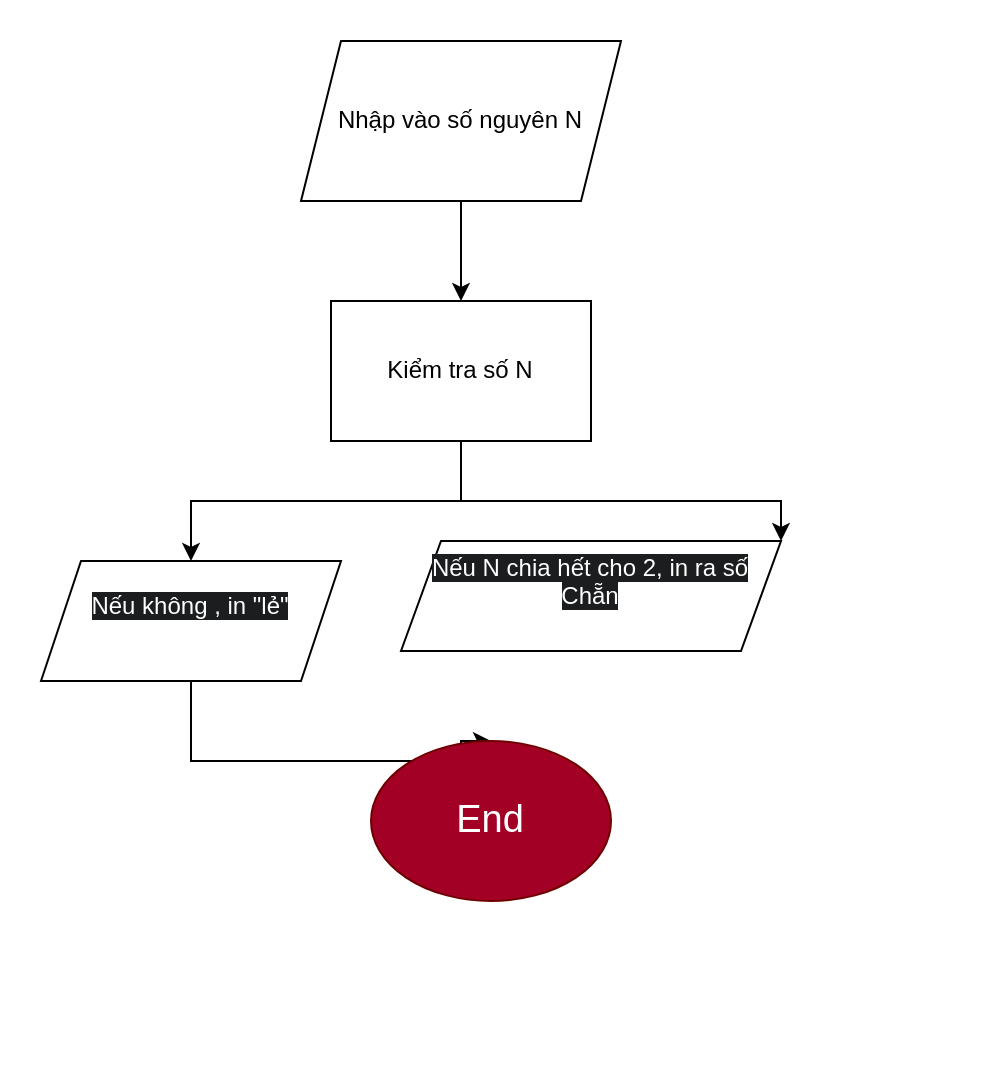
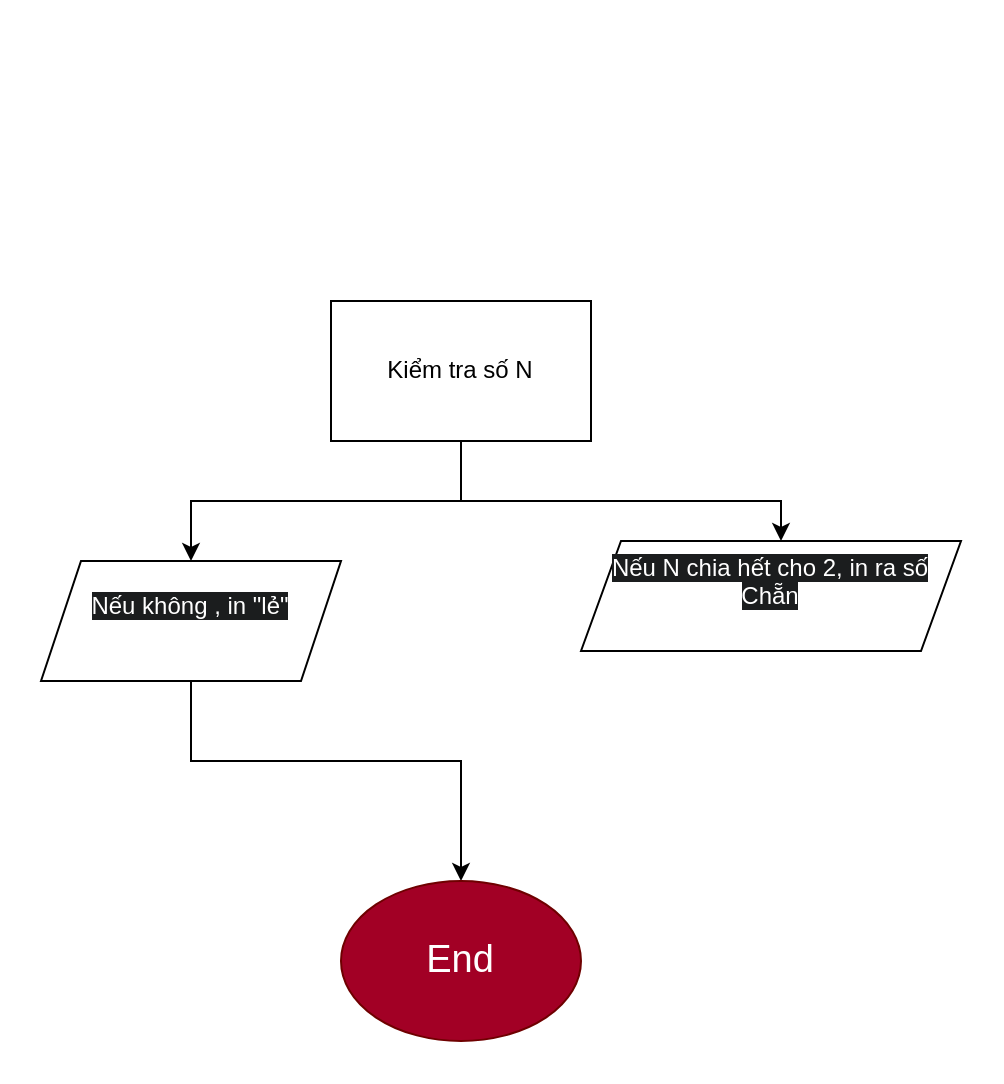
(461, 121) -> none
(461, 244) -> none
(591, 596) -> (771, 596)
(491, 821) -> (461, 961)
